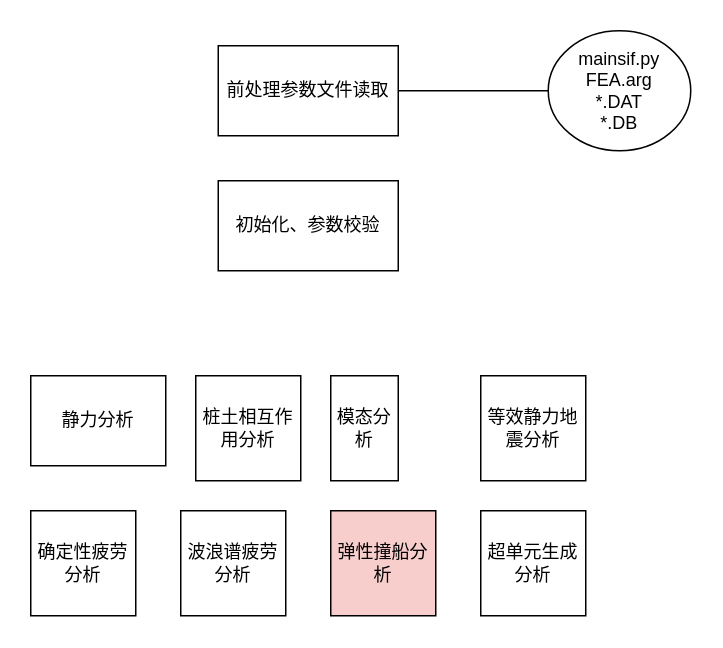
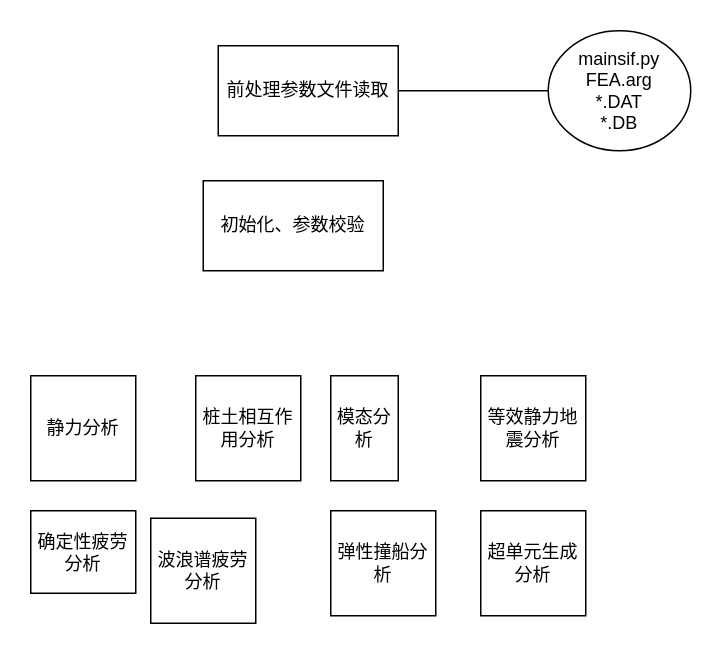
(308, 226) -> (293, 226)
(98, 421) -> (83, 428)
(83, 563) -> (83, 552)
(233, 563) -> (203, 571)
(383, 563) -> (383, 563)
